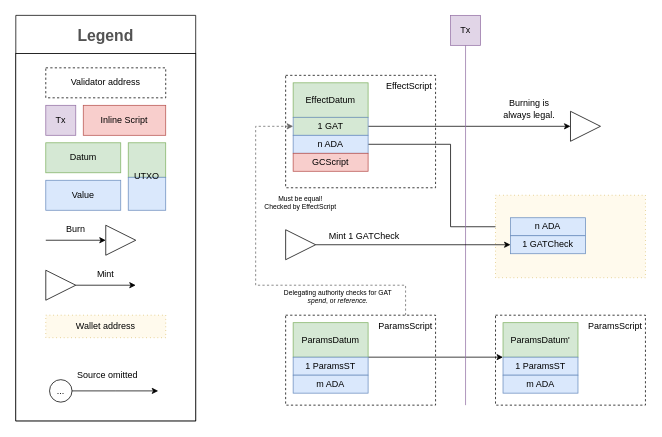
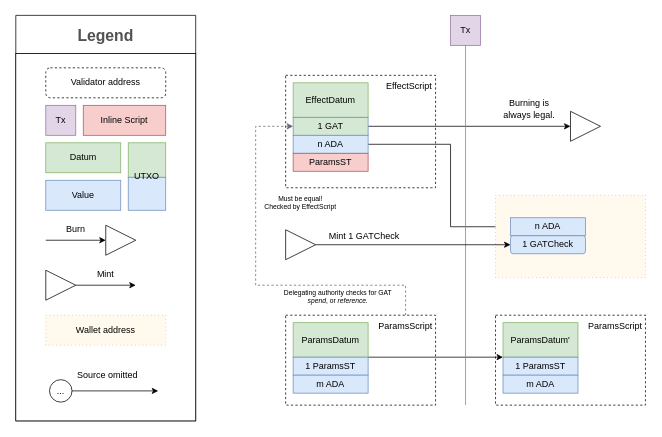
(105, 83) -> (105, 83)
(330, 162) -> (330, 162)
(548, 245) -> (548, 245)
(105, 327) -> (105, 330)
